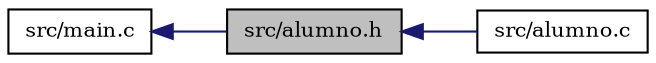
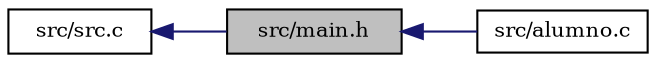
(80, 32) -> (80, 32)
(314, 32) -> (314, 32)
